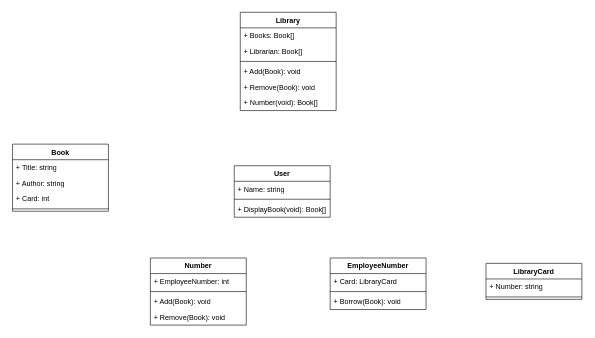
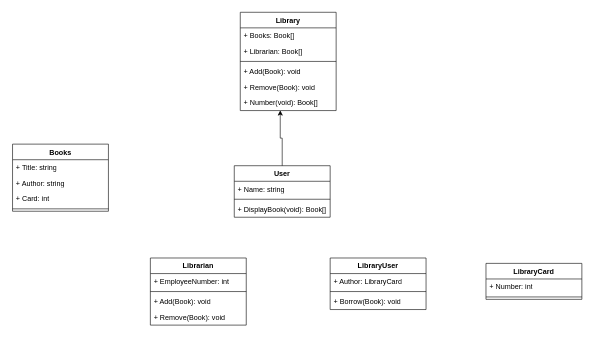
none -> (280, 138)
(60, 153) -> (60, 153)
(198, 267) -> (198, 267)
(378, 267) -> (378, 267)
(368, 282) -> (372, 282)
(518, 288) -> (512, 288)
